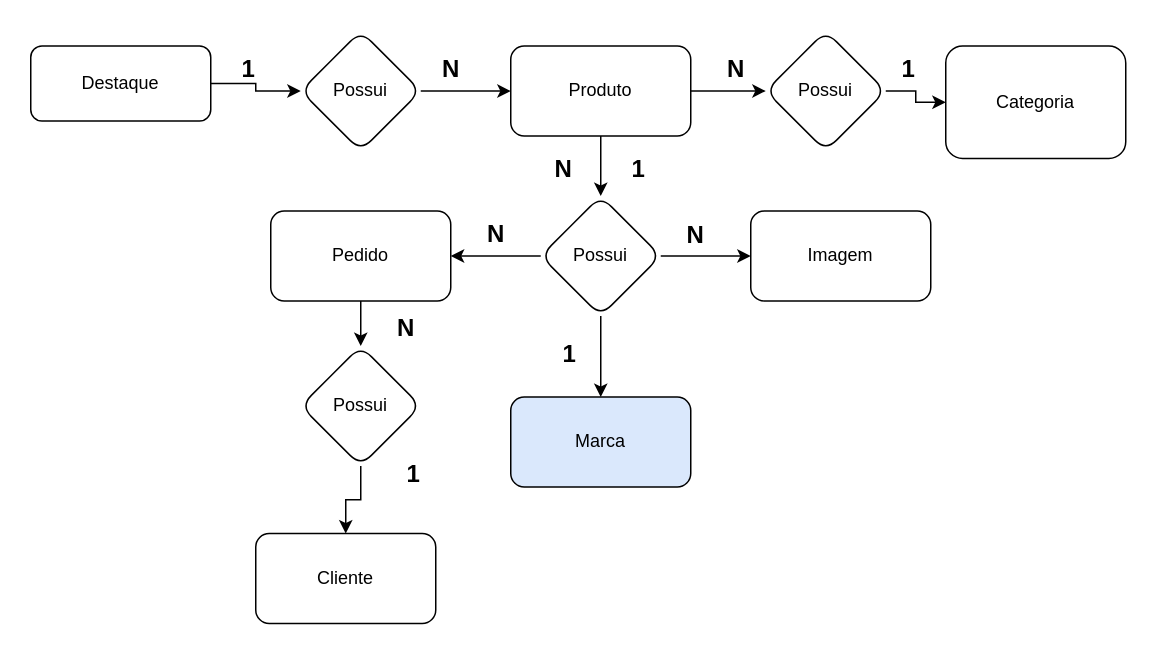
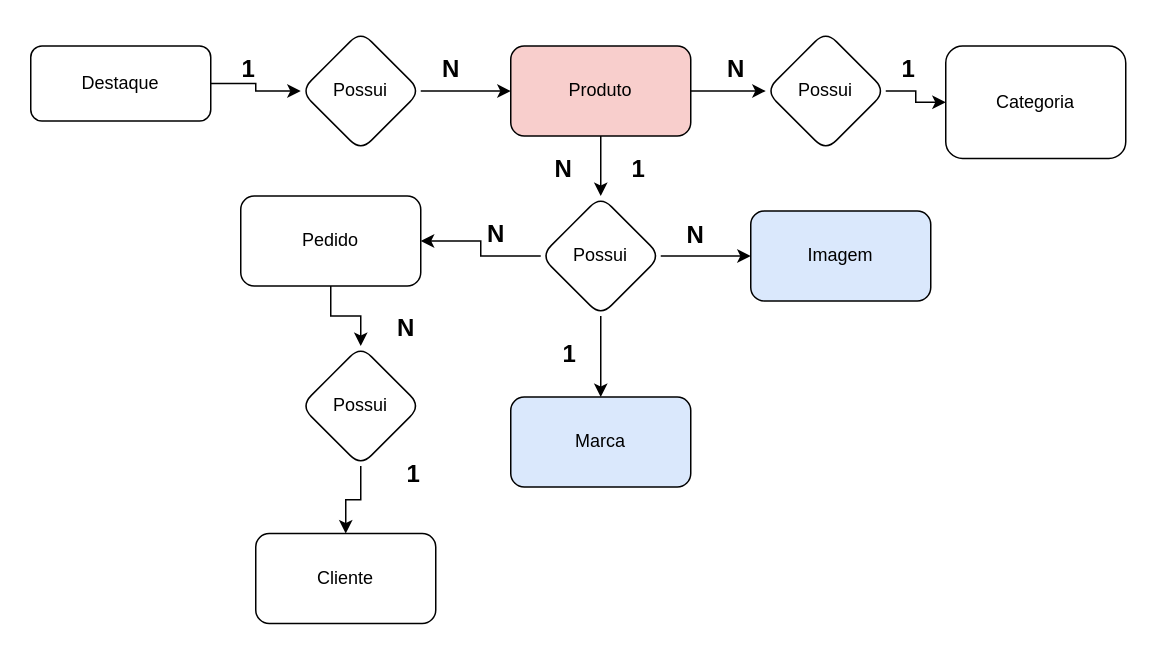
(601, 91) -> (601, 91)
(361, 256) -> (331, 241)
(841, 256) -> (841, 256)
